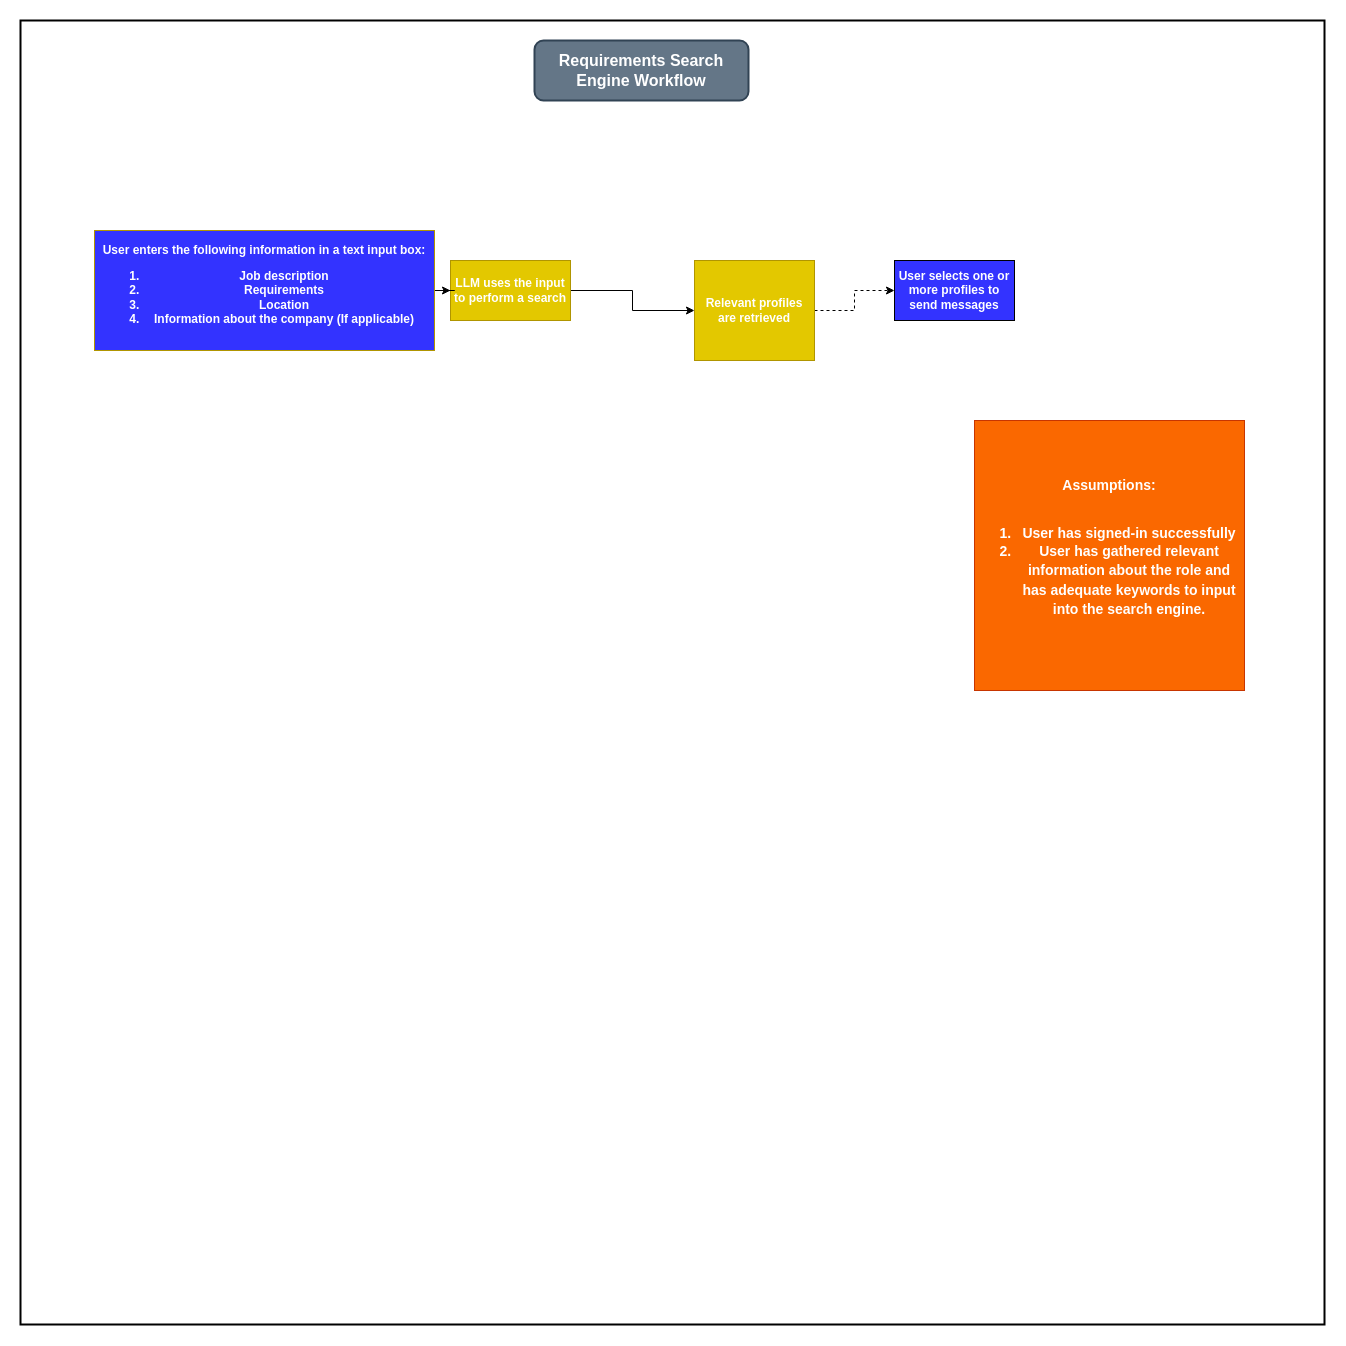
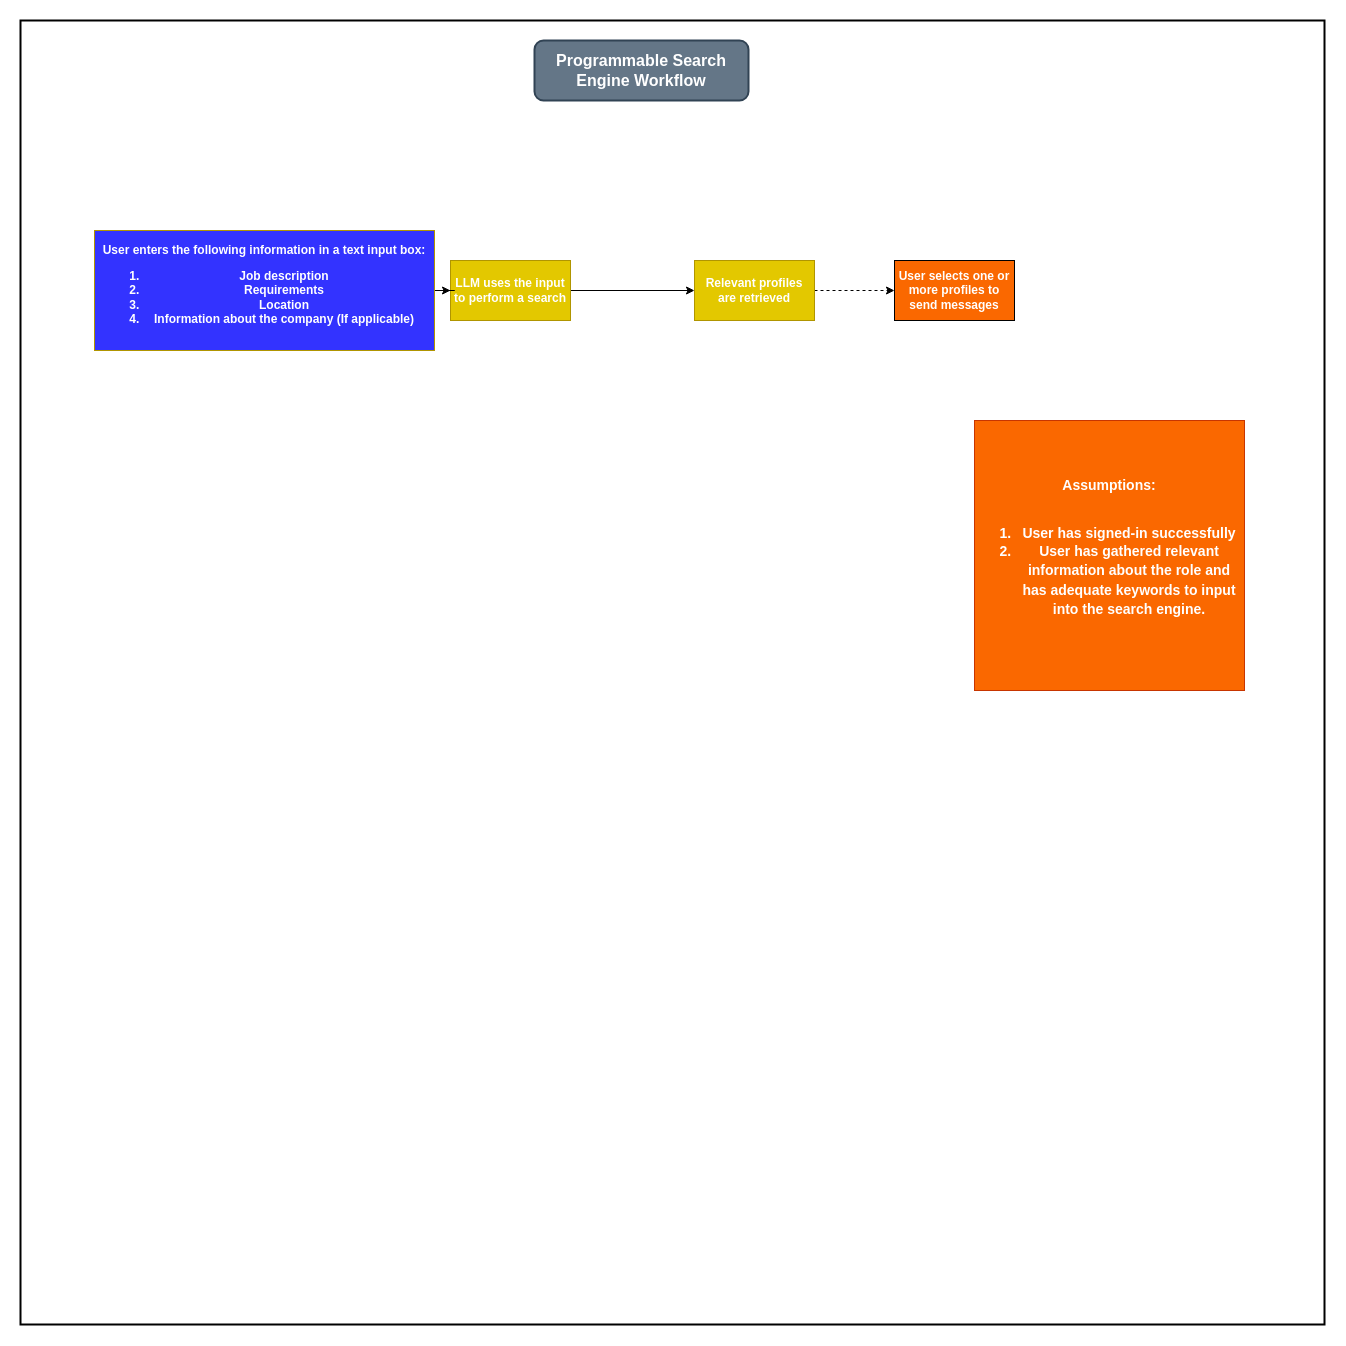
(642, 71) -> (642, 71)
(955, 291) -> (955, 291)
(755, 311) -> (755, 291)
